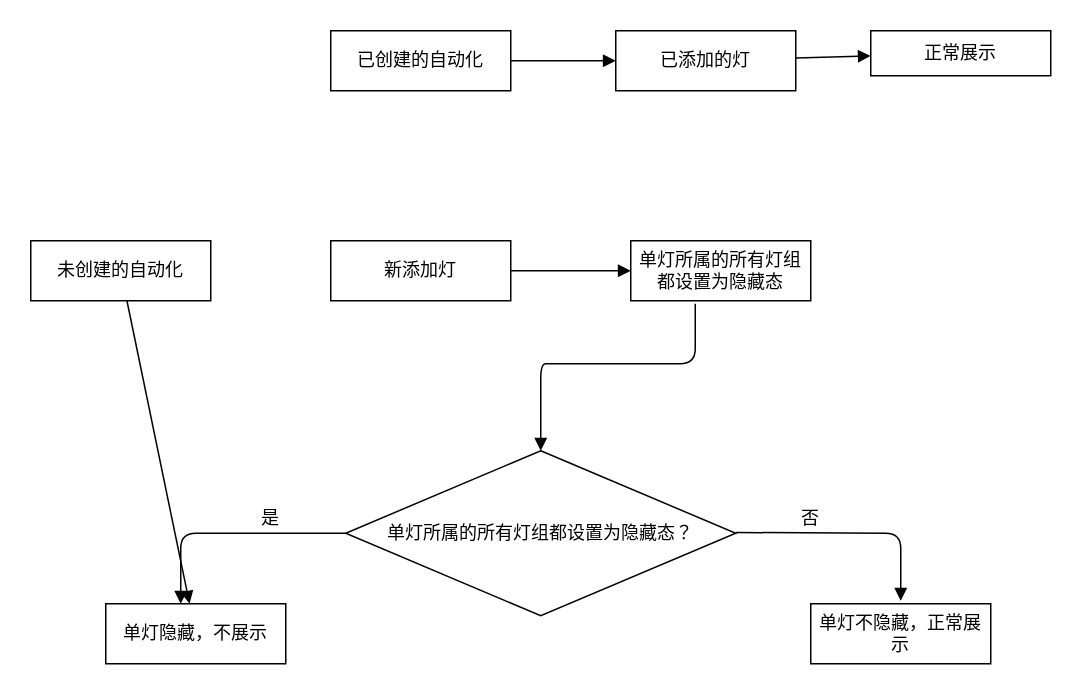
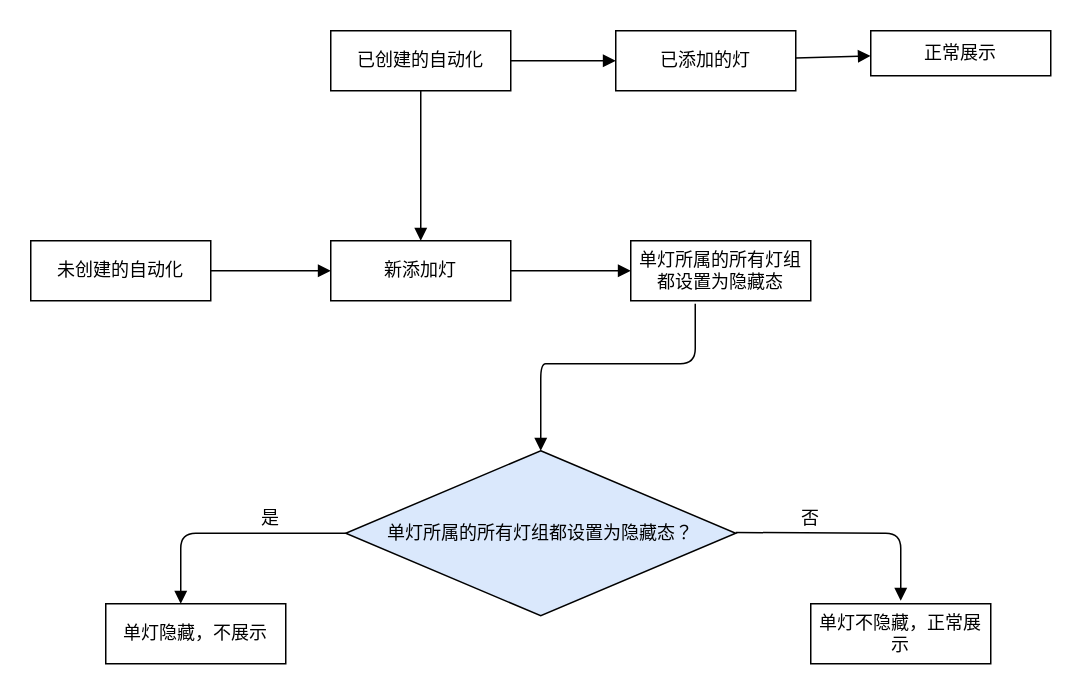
none -> (421, 159)
(153, 425) -> (264, 271)
(541, 533) -> (541, 533)
